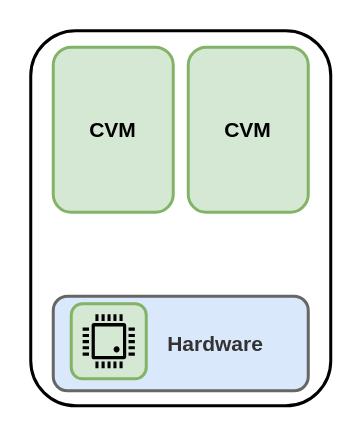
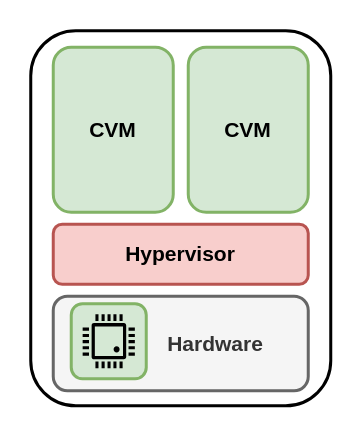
none -> (181, 254)
(181, 344) -> (181, 344)
